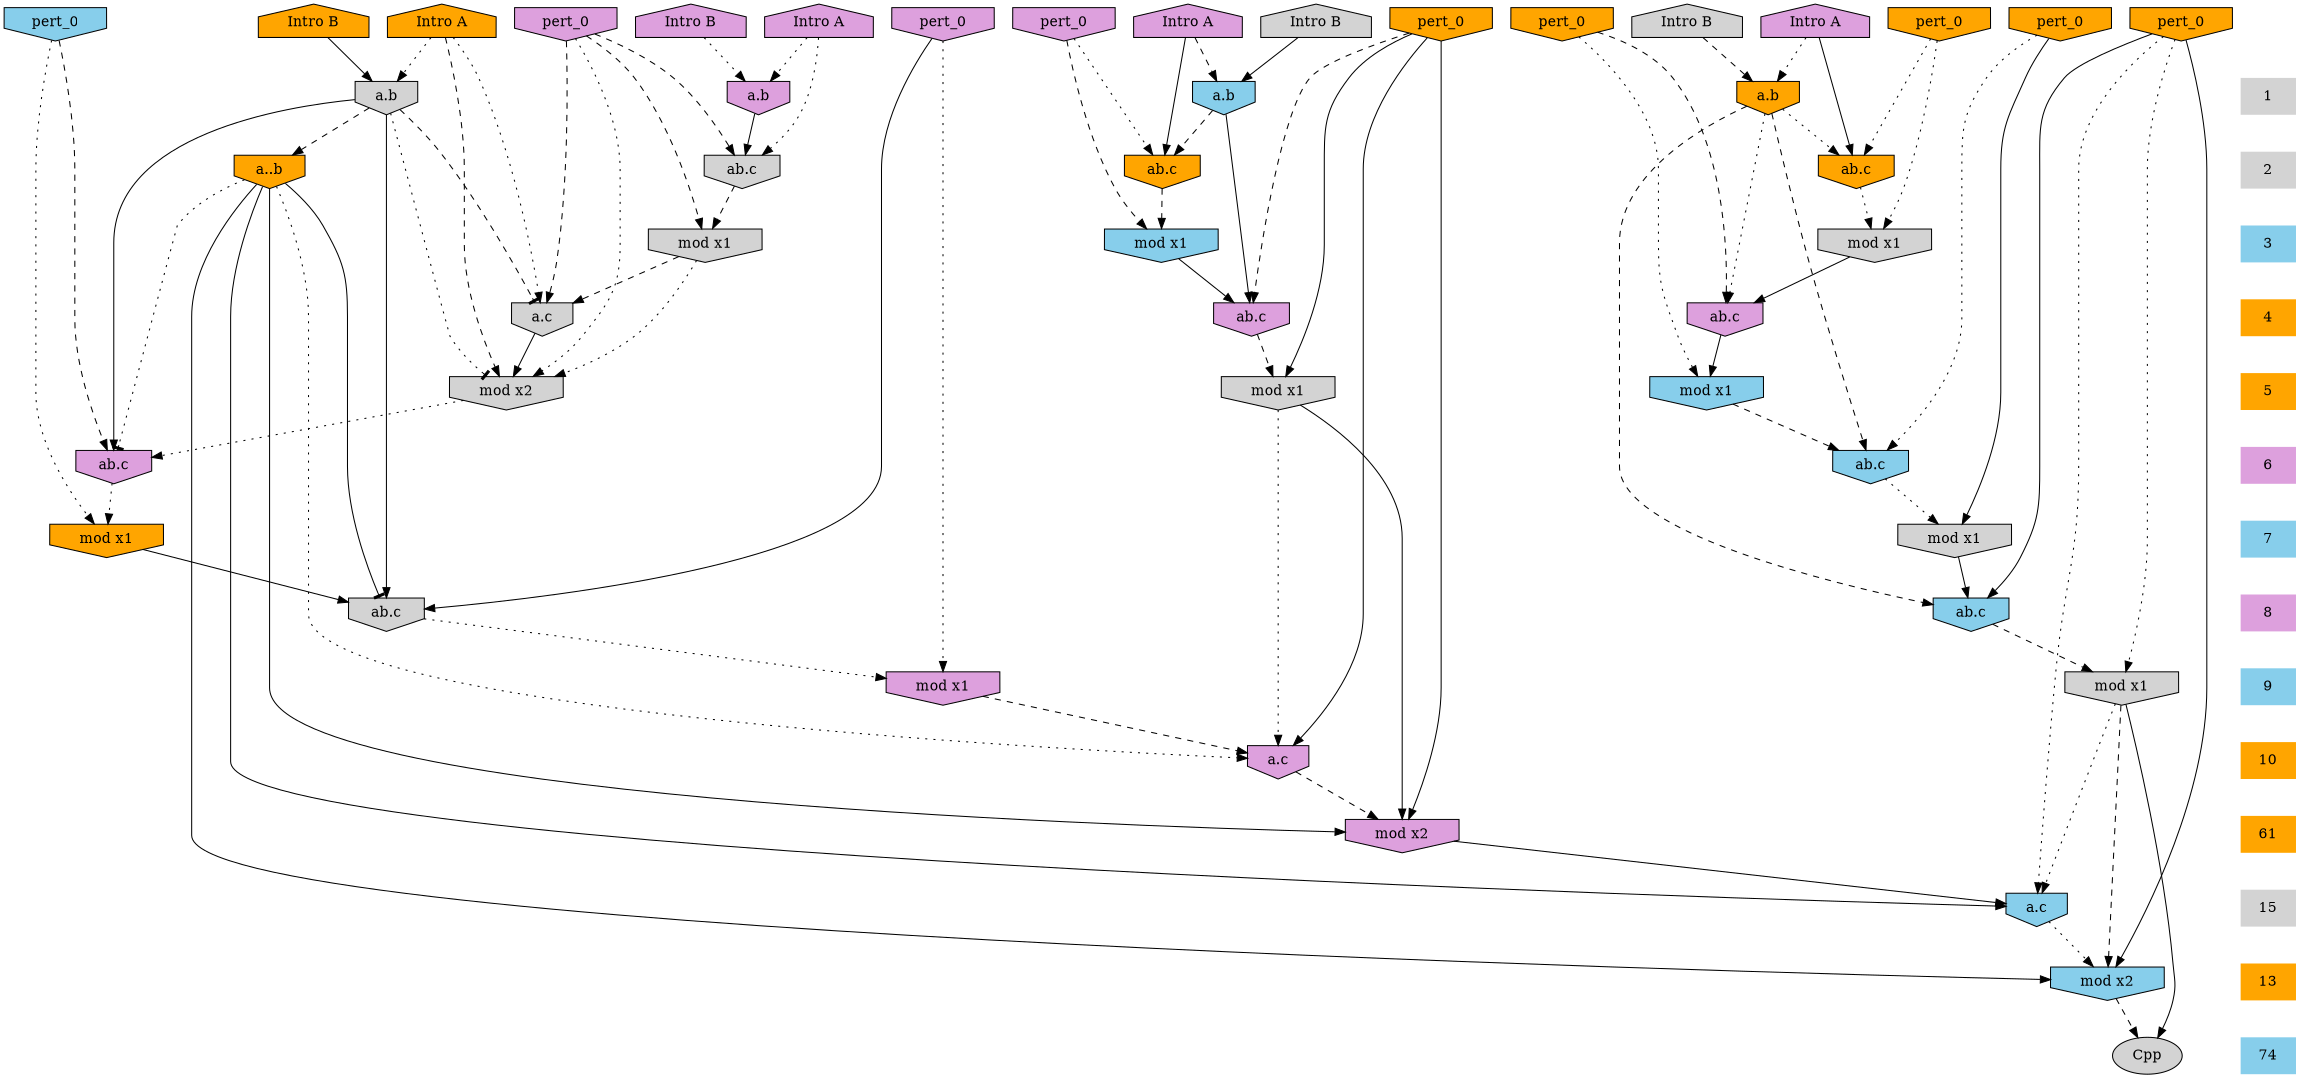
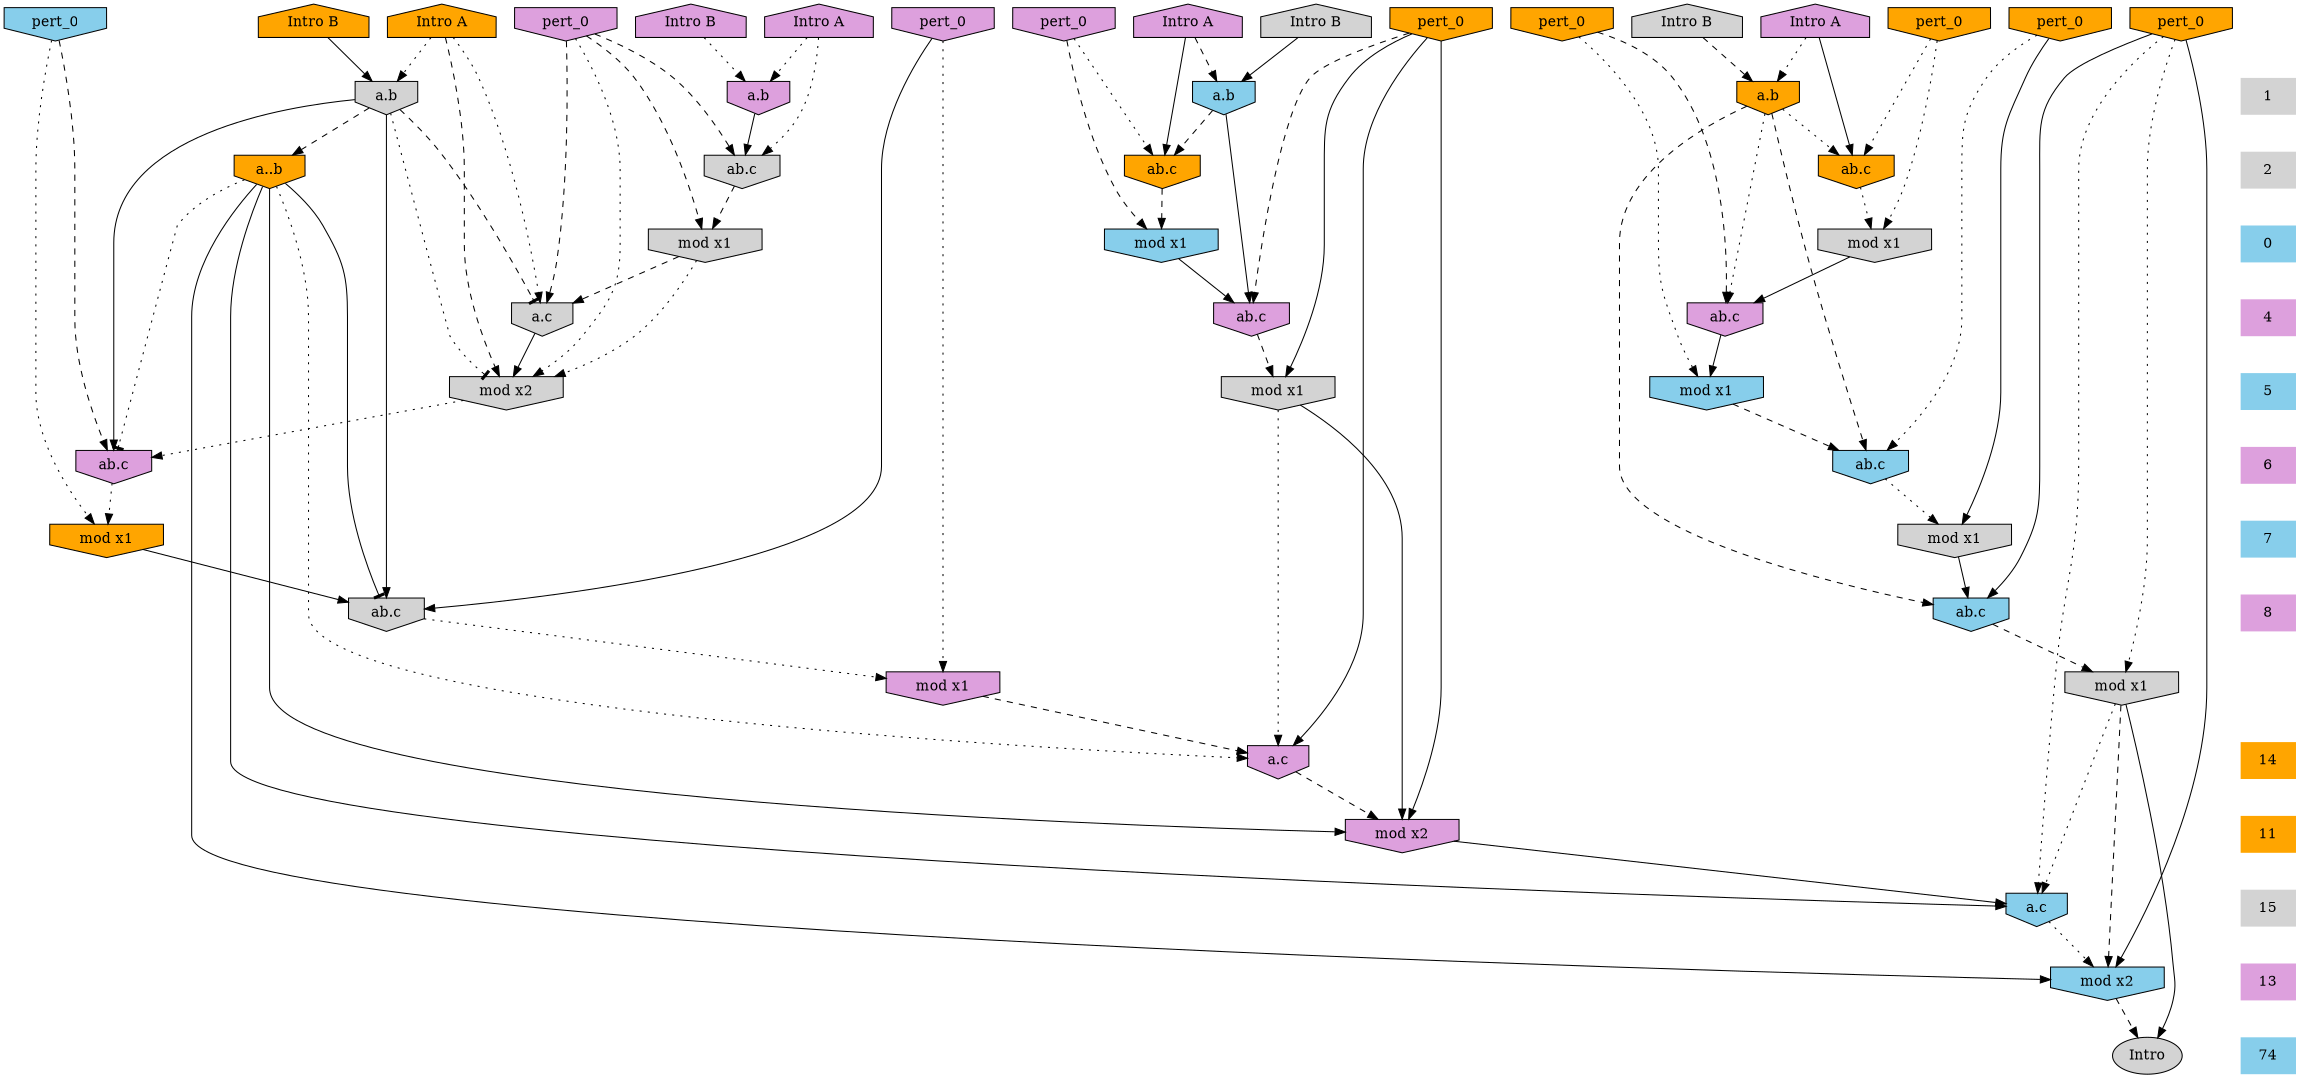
(2268, 244) -> (2268, 244)
(2268, 318) -> (2268, 318)
(2268, 392) -> (2268, 392)
(2268, 687) -> none
(2268, 761) -> (2268, 761)
(2268, 834) -> (2268, 834)
(2268, 982) -> (2268, 982)
(2147, 1056) -> (2147, 1056)
